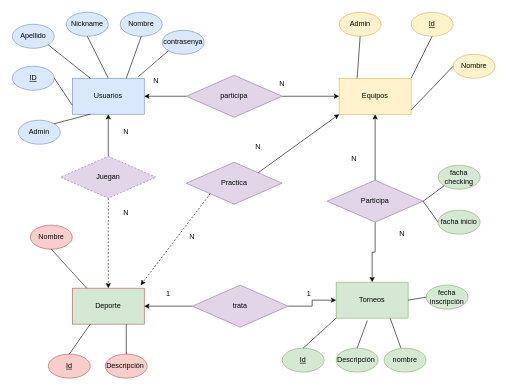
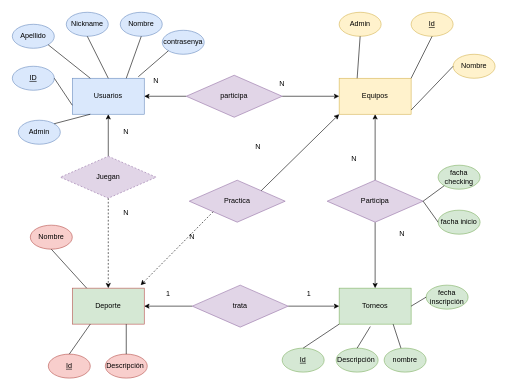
(234, 183) -> (237, 201)
(372, 300) -> (375, 306)
